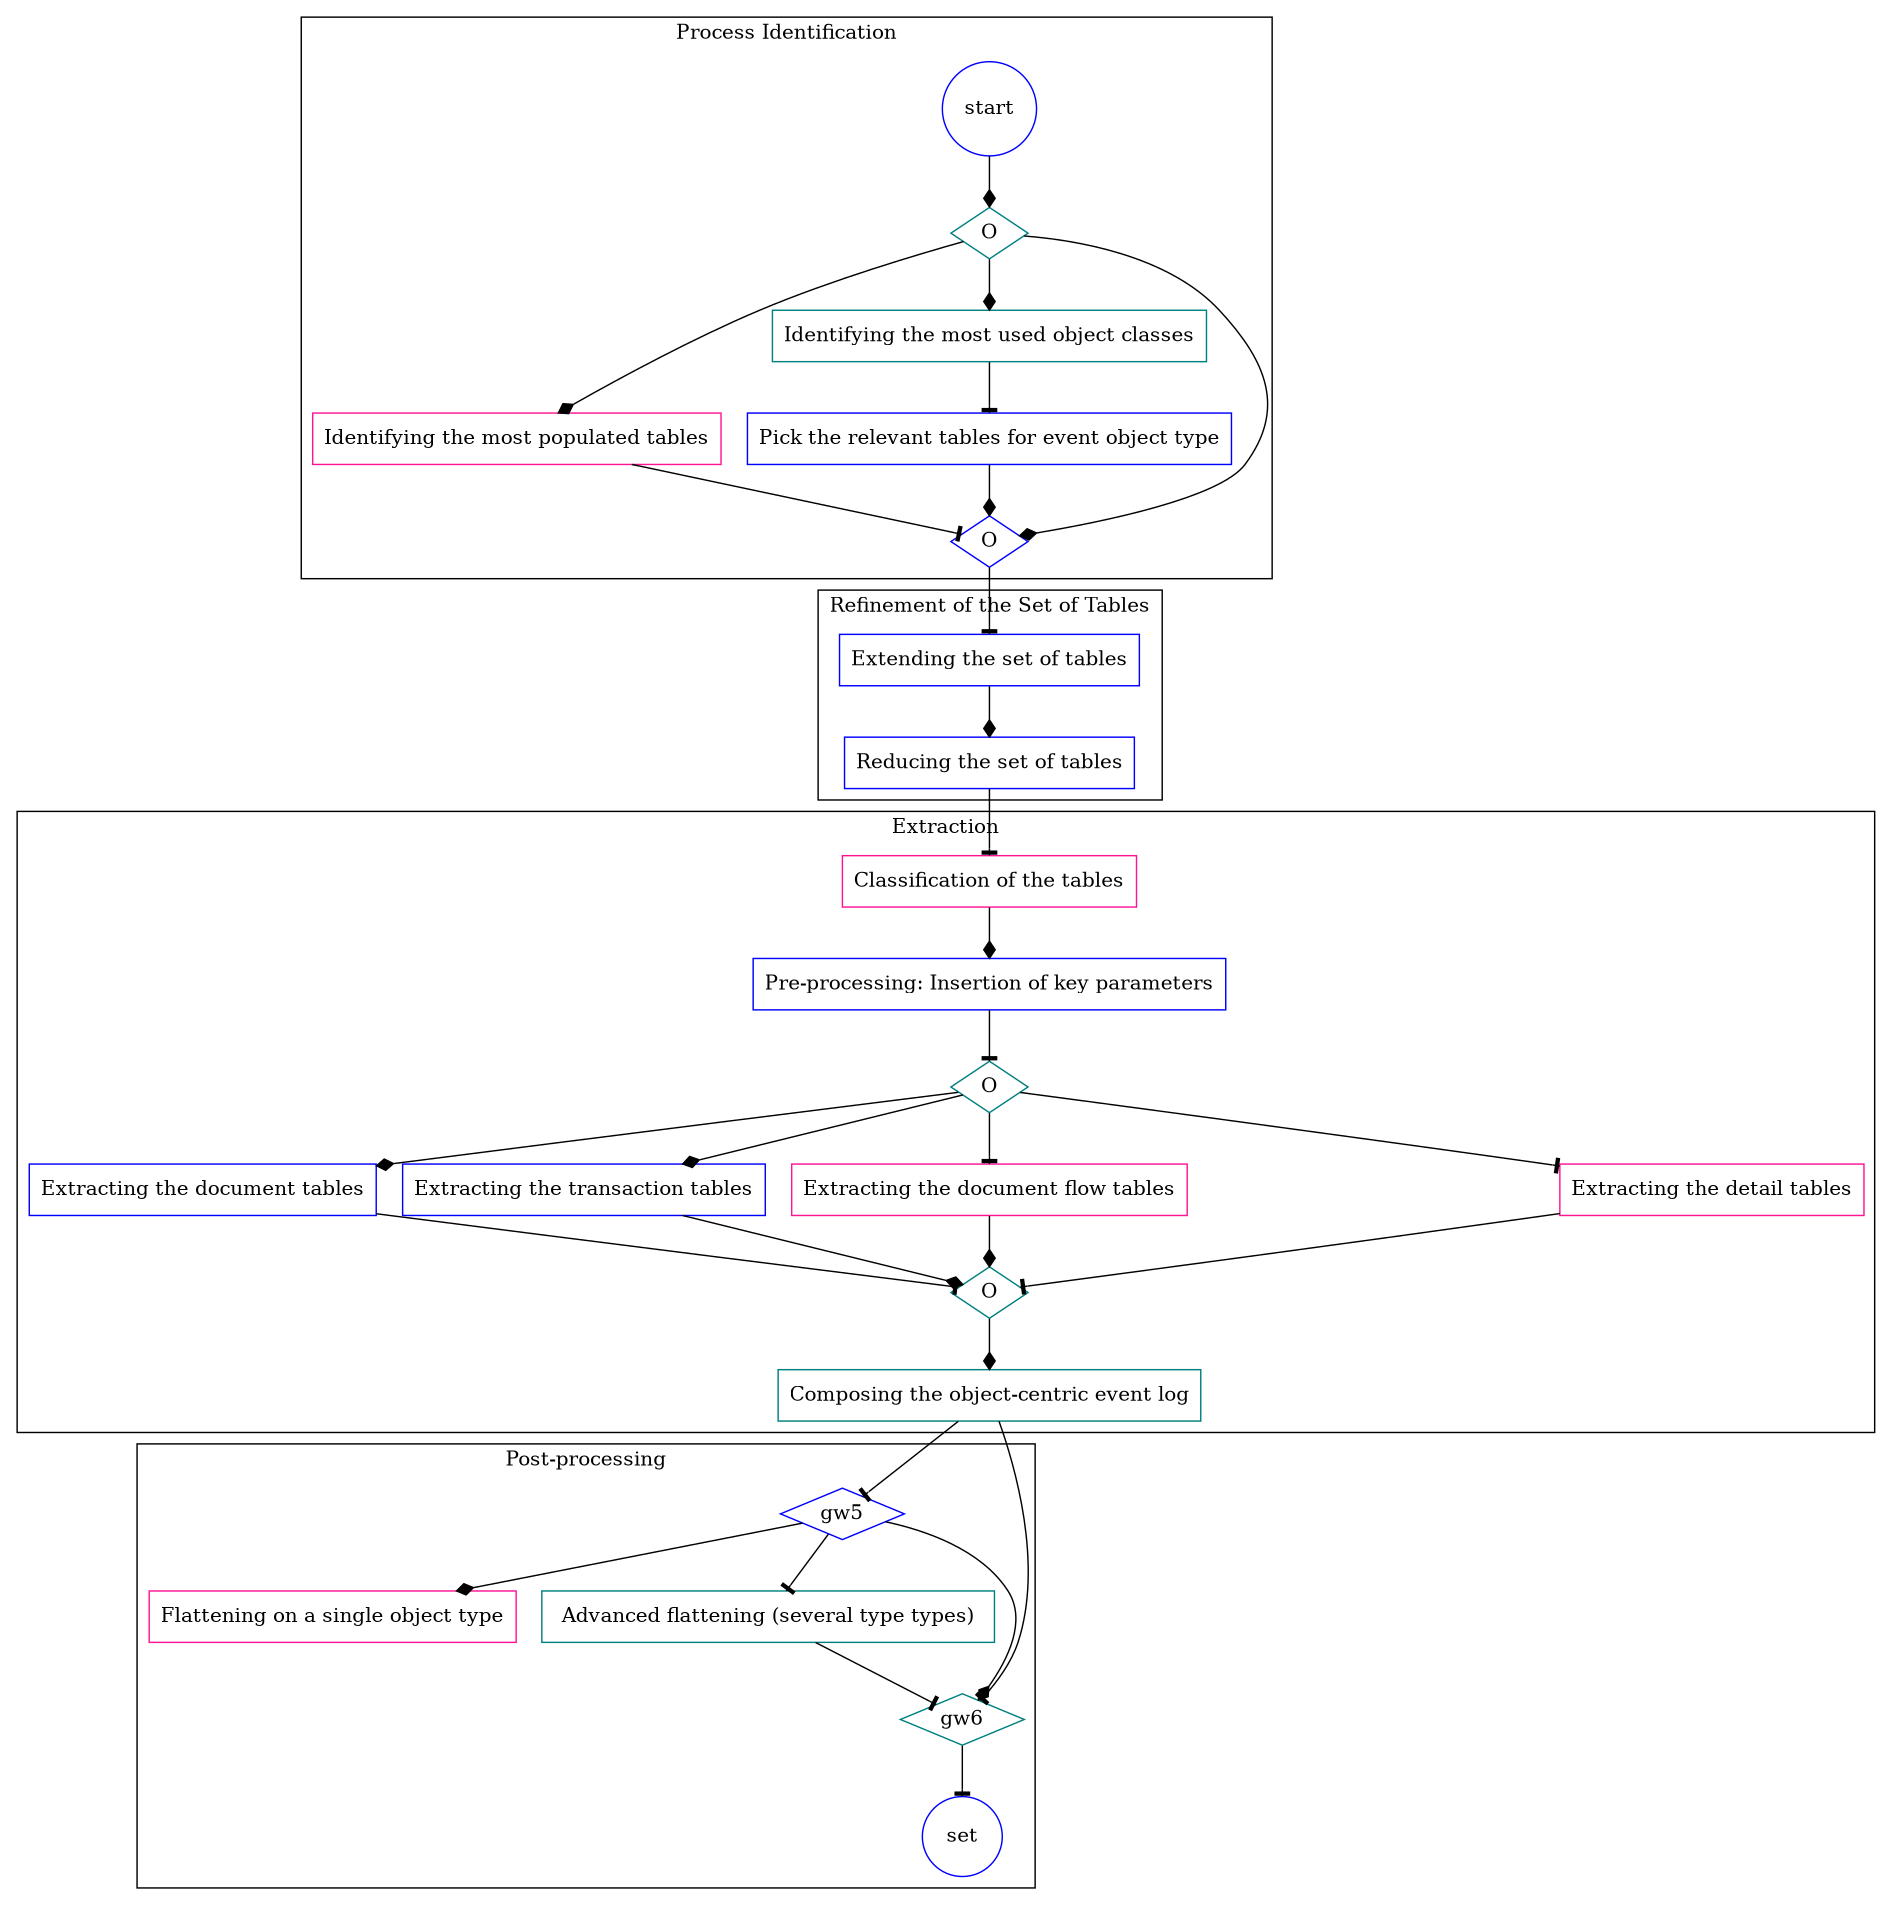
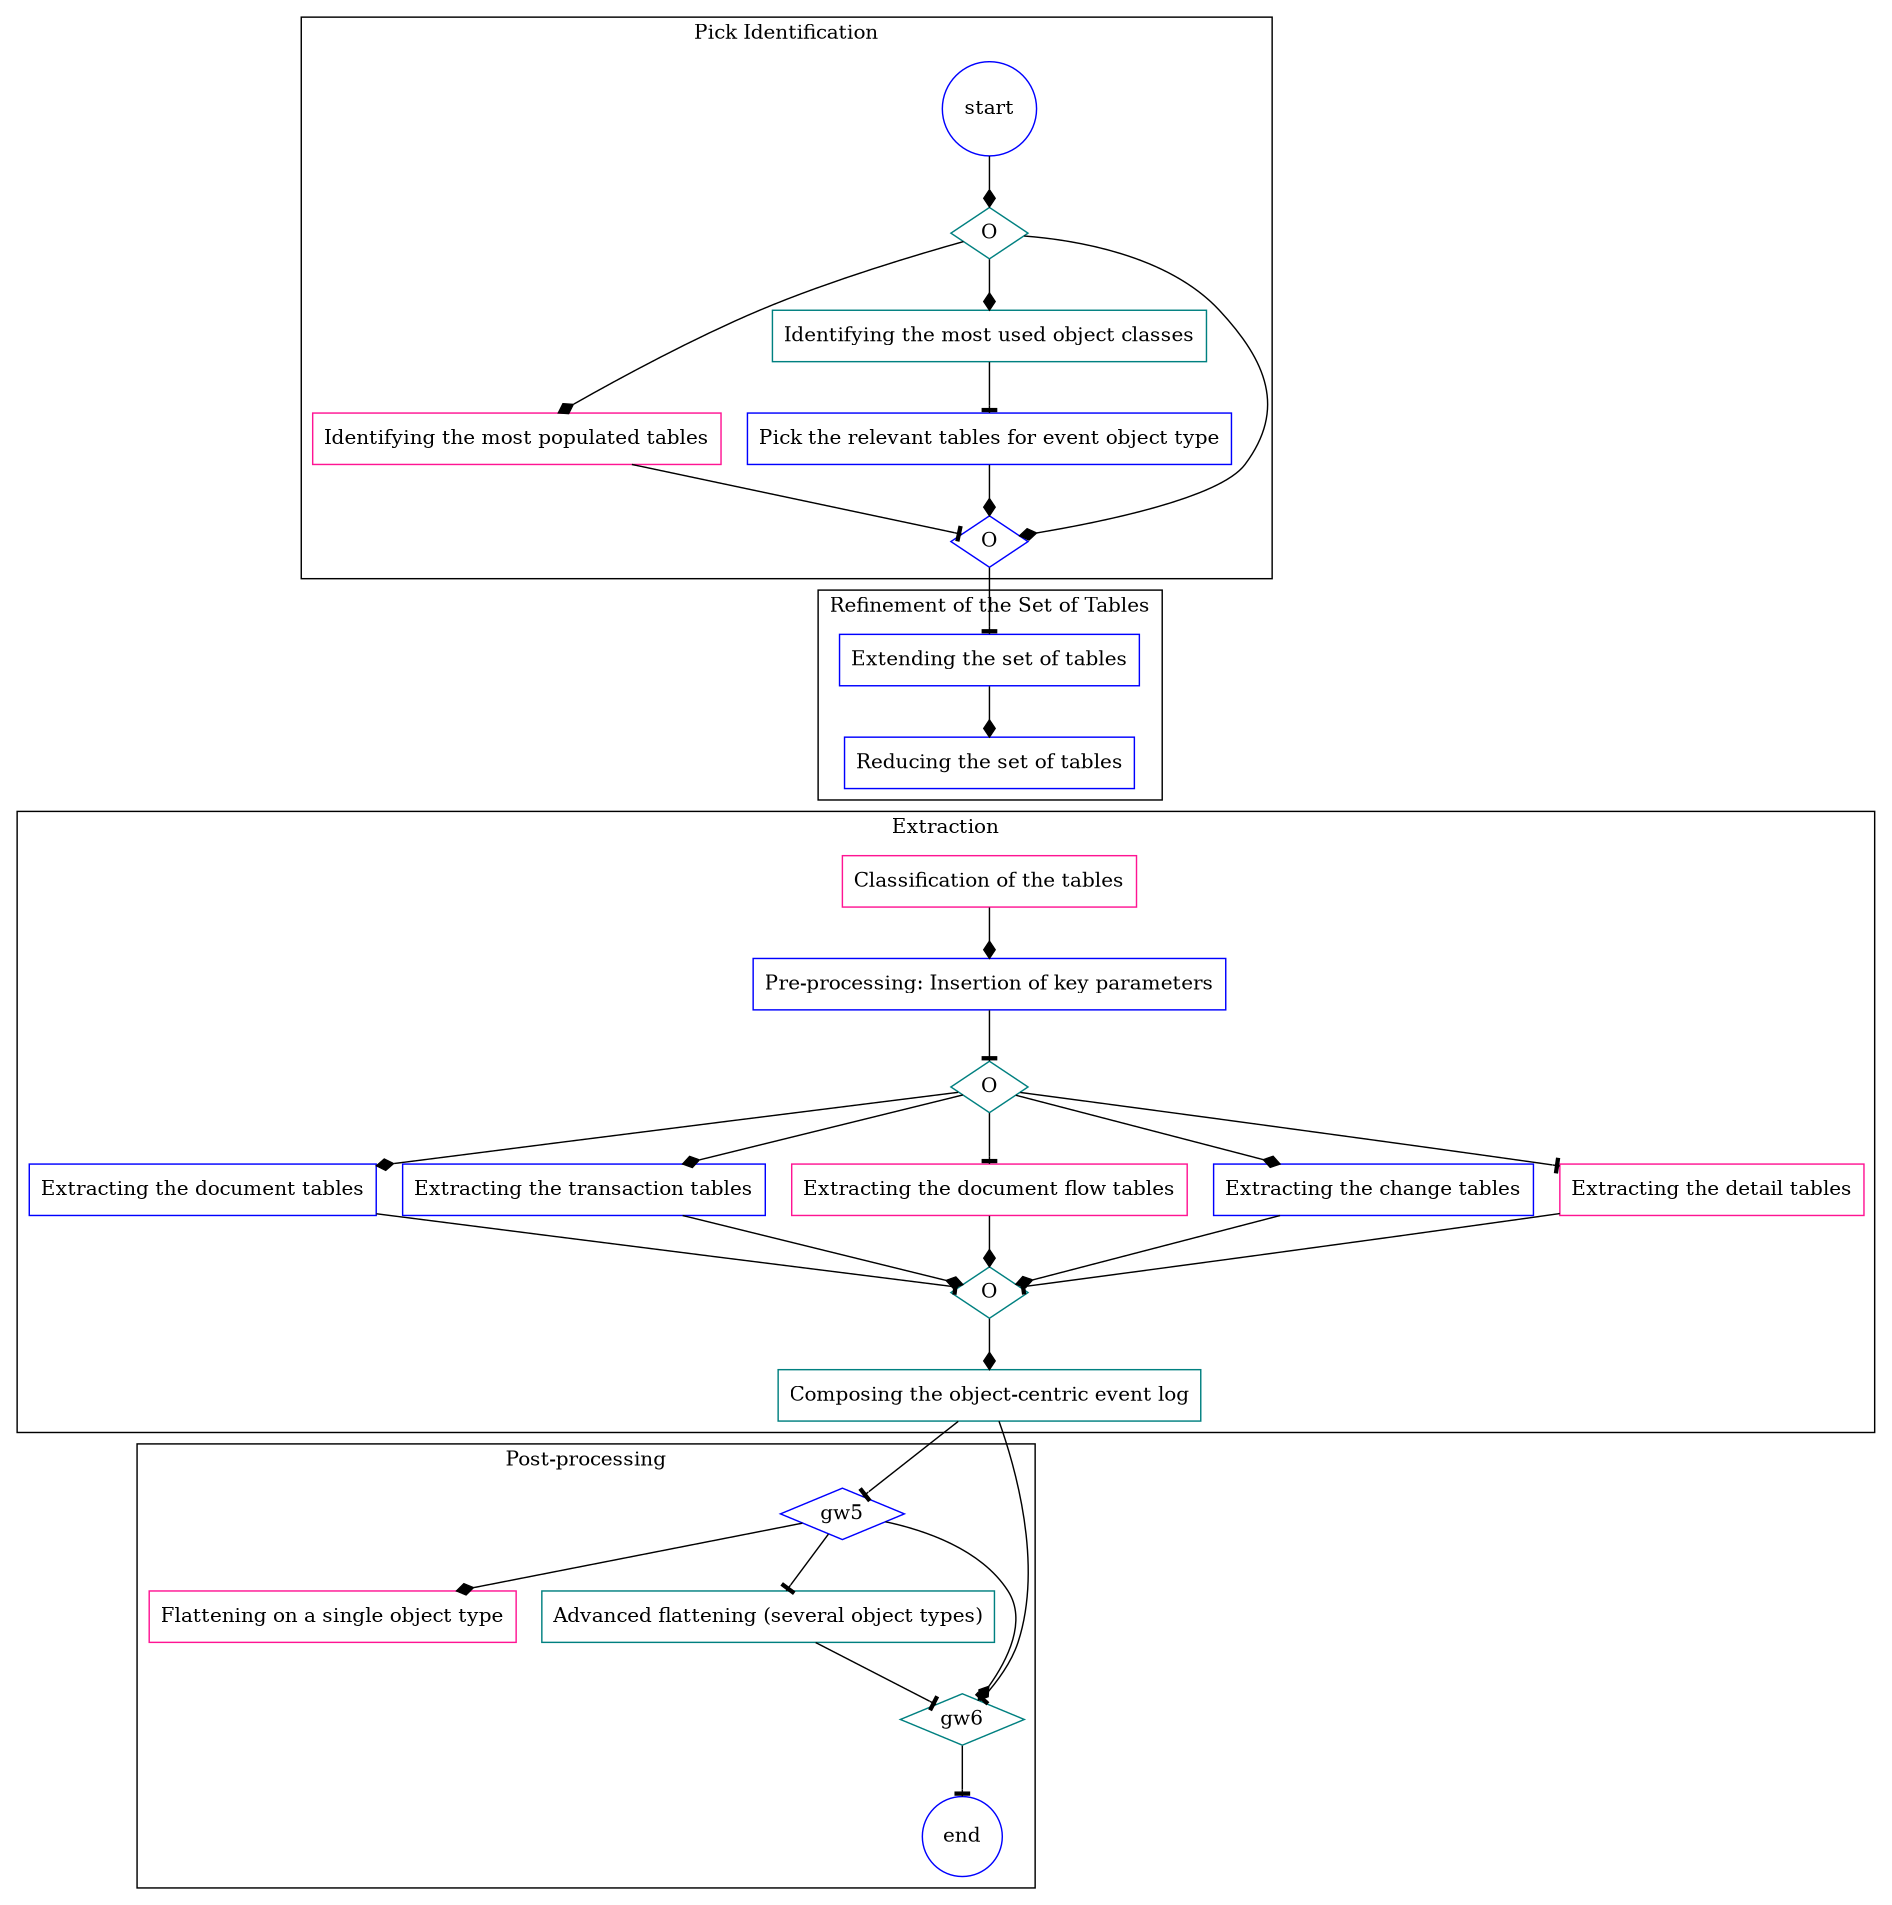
(787, 34) -> (787, 34)
(989, 820) -> none
none -> (1374, 1190)
(768, 1617) -> (768, 1617)
(962, 1837) -> (962, 1837)
